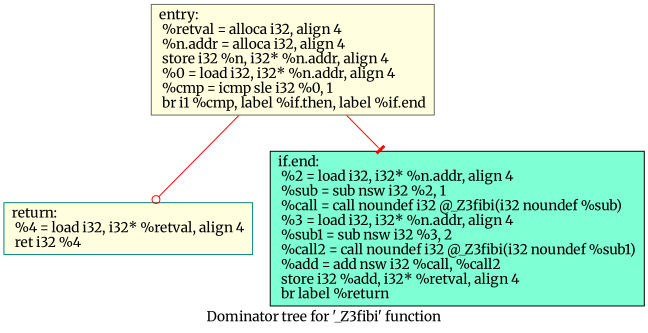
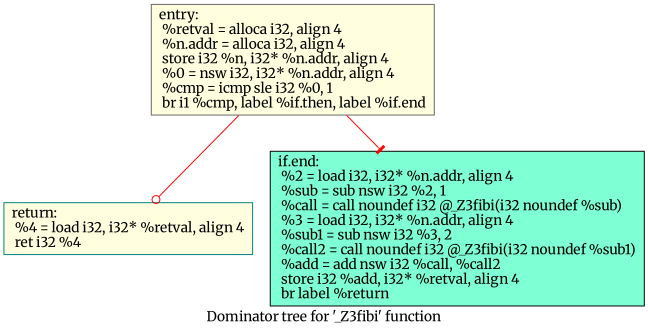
(277, 74) -> (277, 74)
